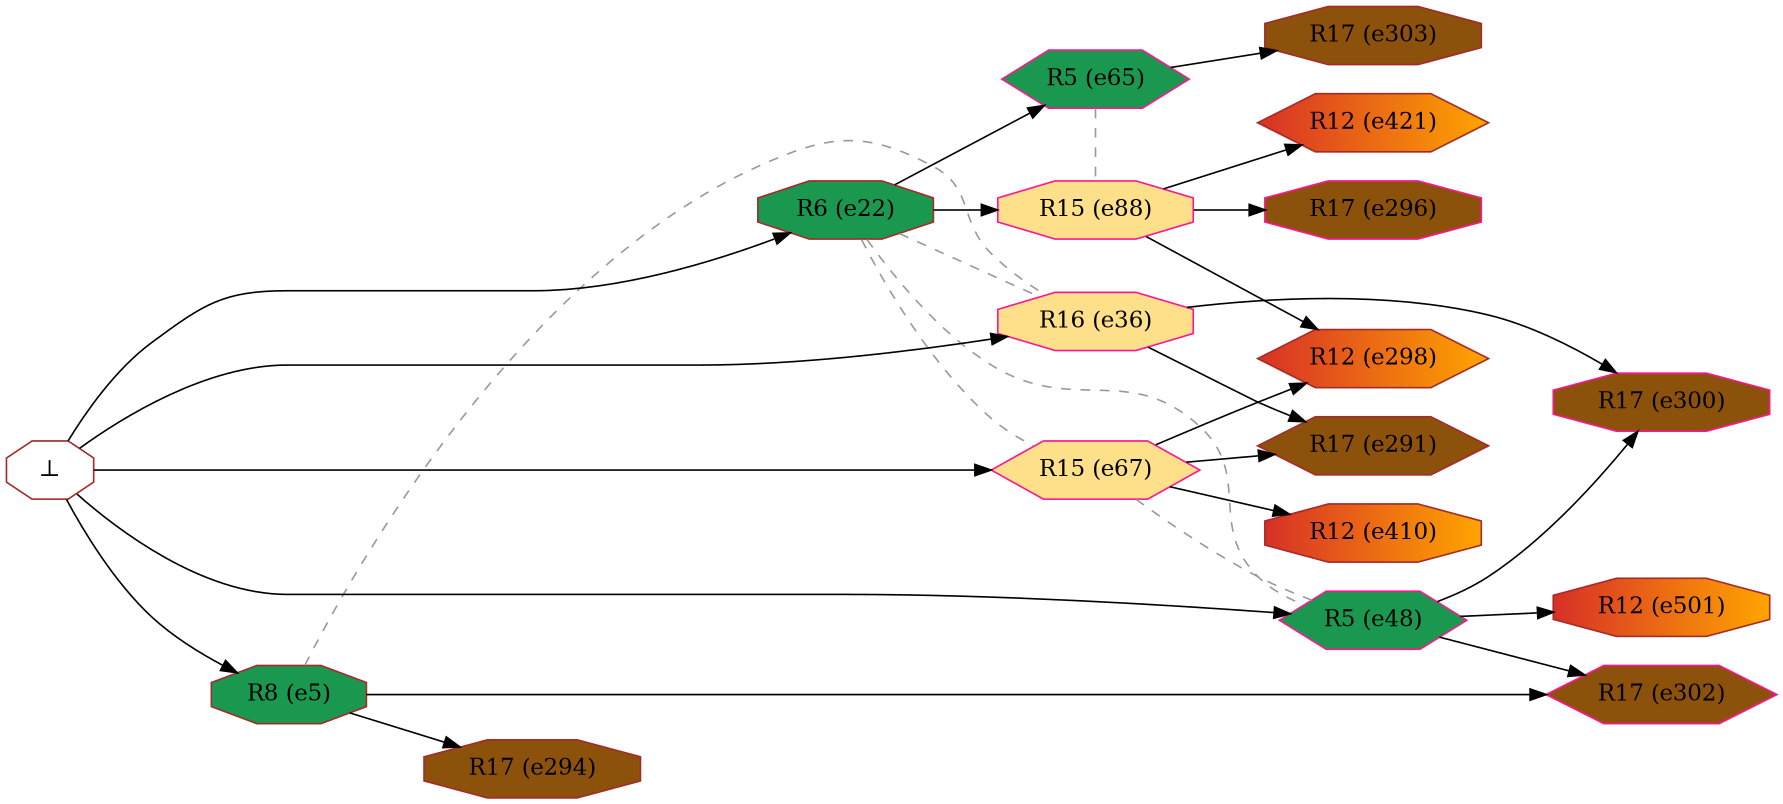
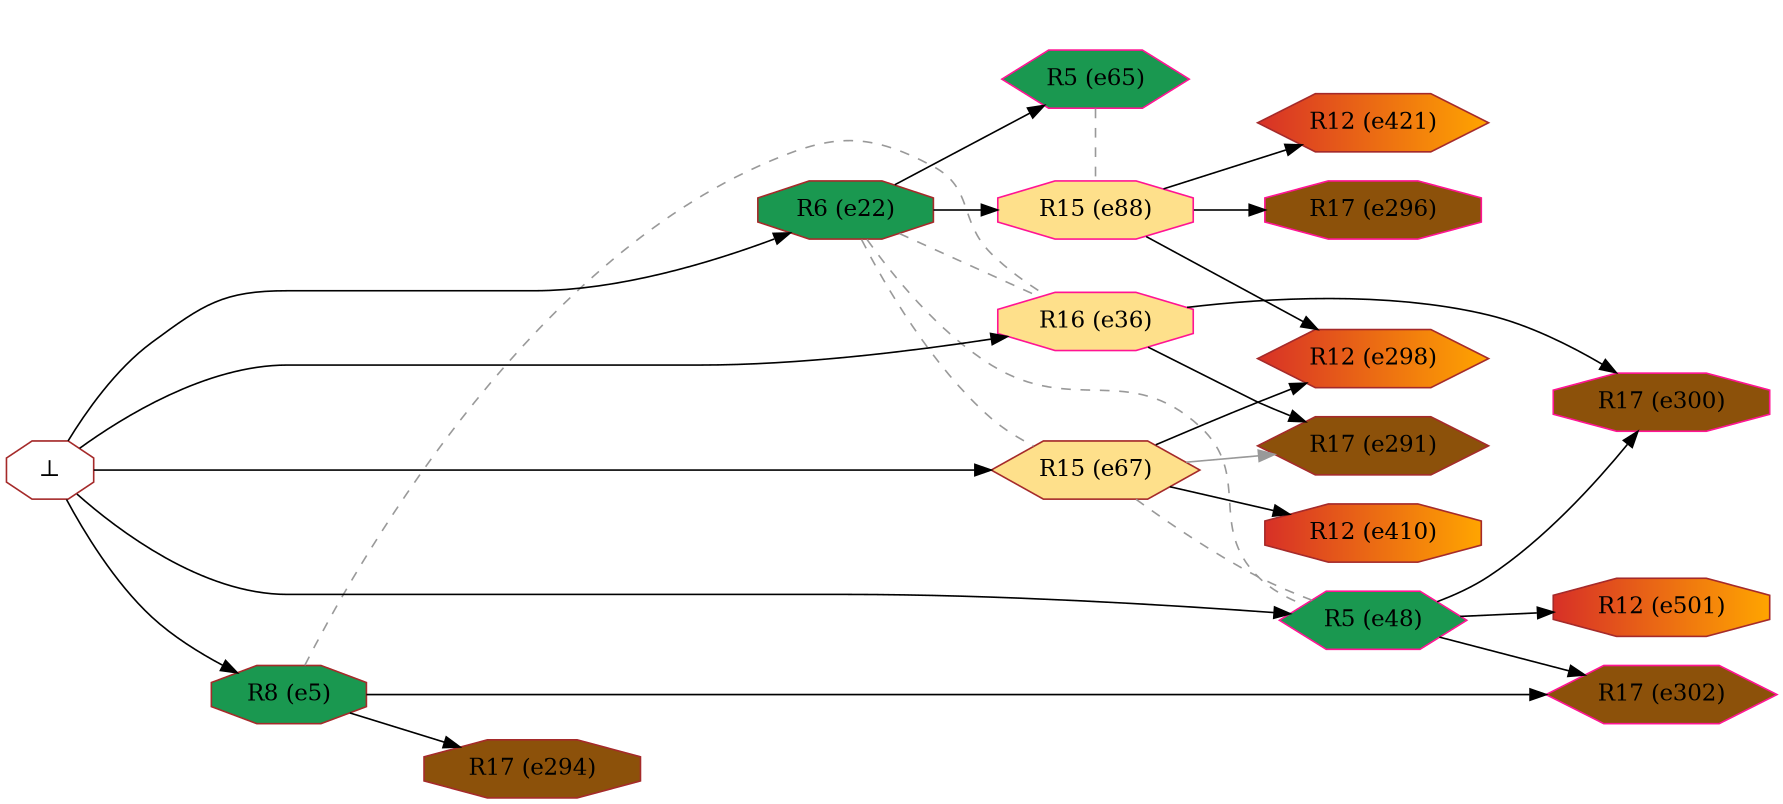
(1373, 36) -> none
(1211, 460) -> (1211, 460)
(1096, 470) -> (1096, 470)
